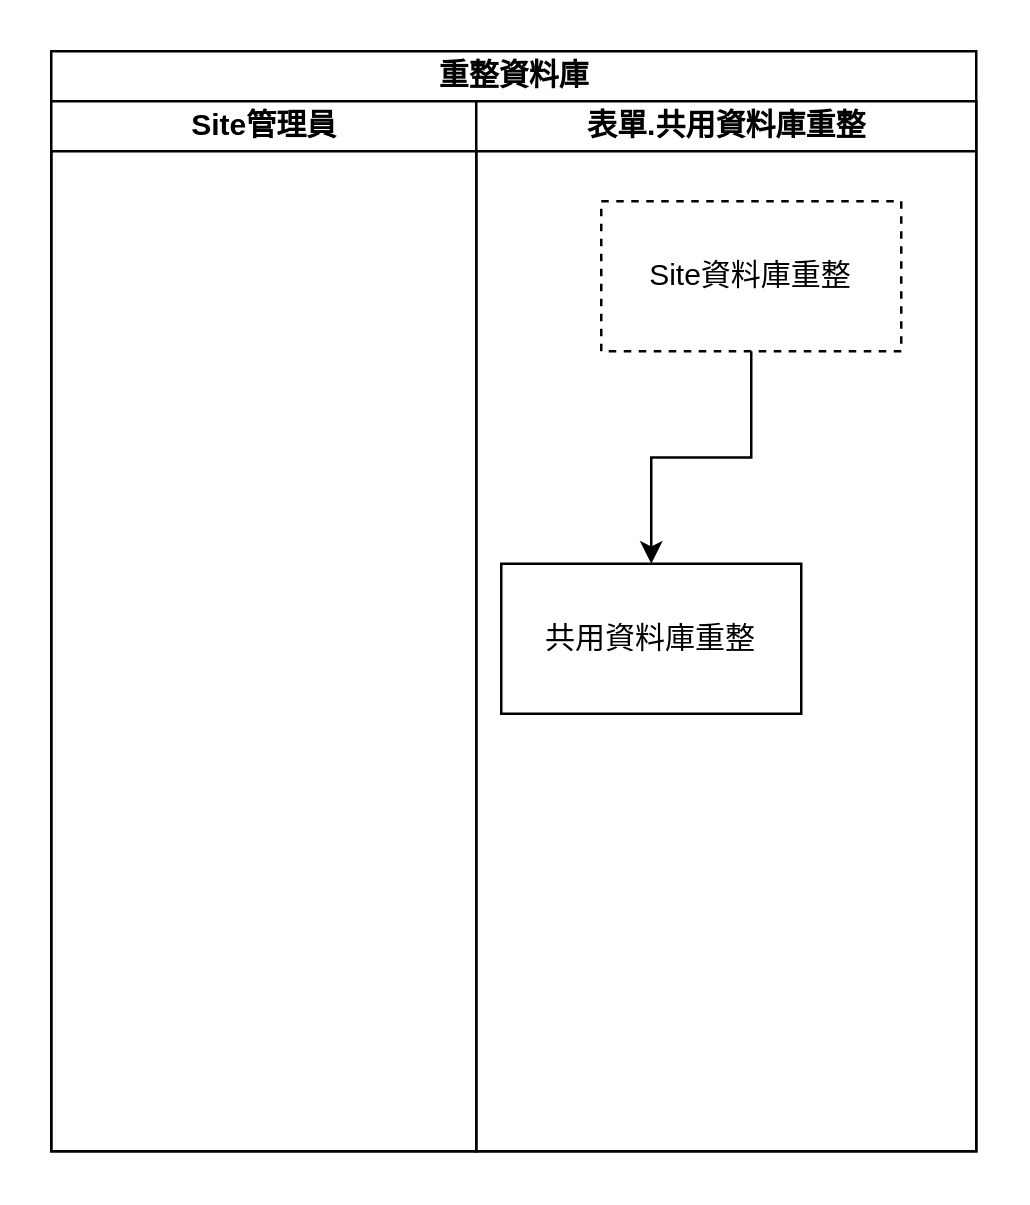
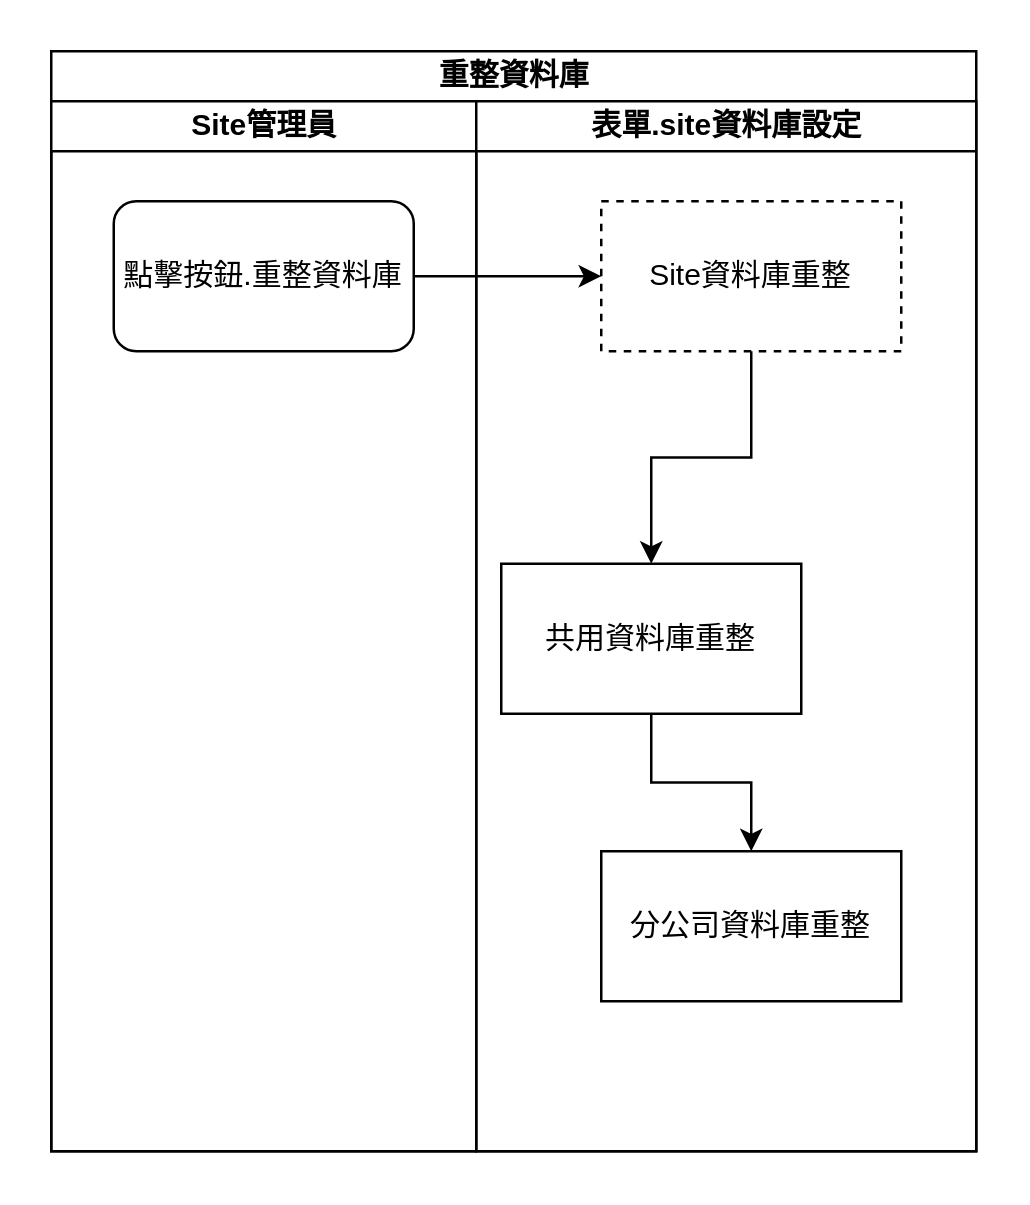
(728, 126) -> (728, 126)
none -> (264, 276)
none -> (533, 276)
none -> (693, 783)
none -> (751, 926)
